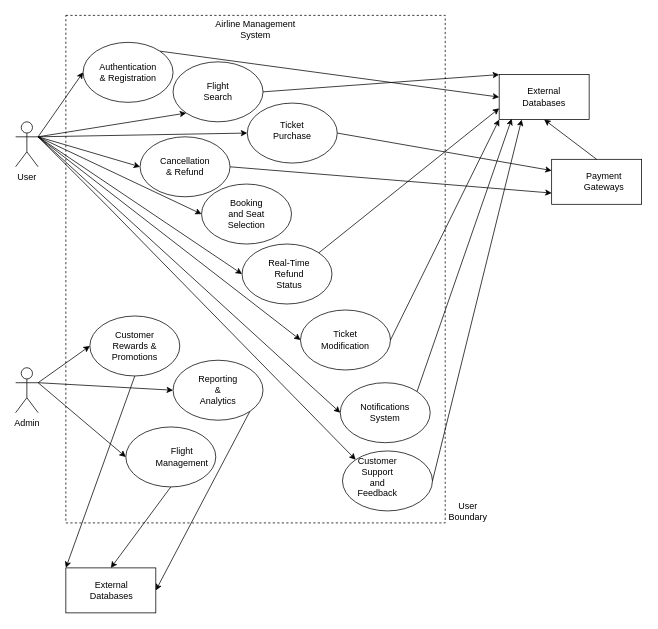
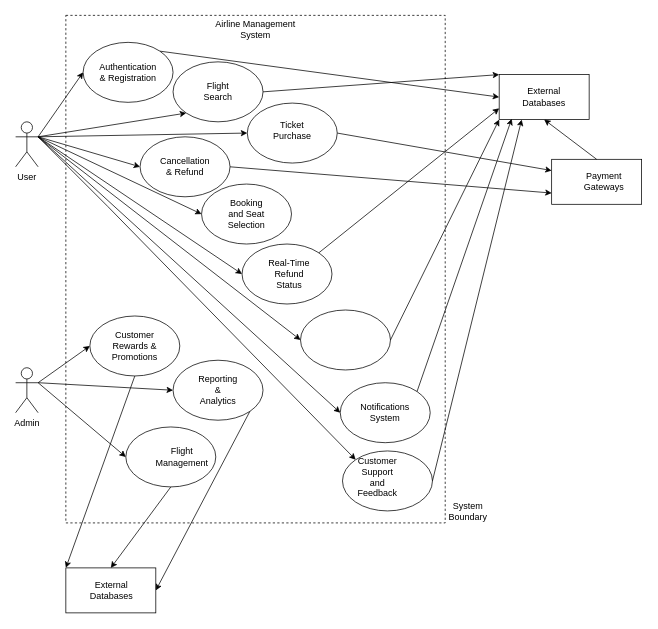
(345, 340) -> none
(468, 512) -> (468, 512)
